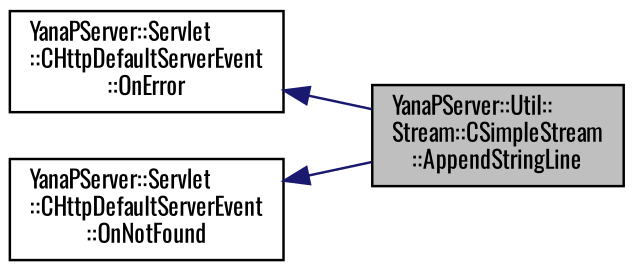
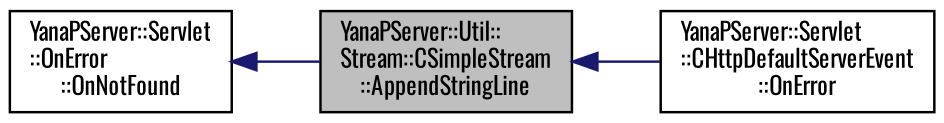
(340, 102) -> (629, 62)
(147, 210) -> (121, 62)
